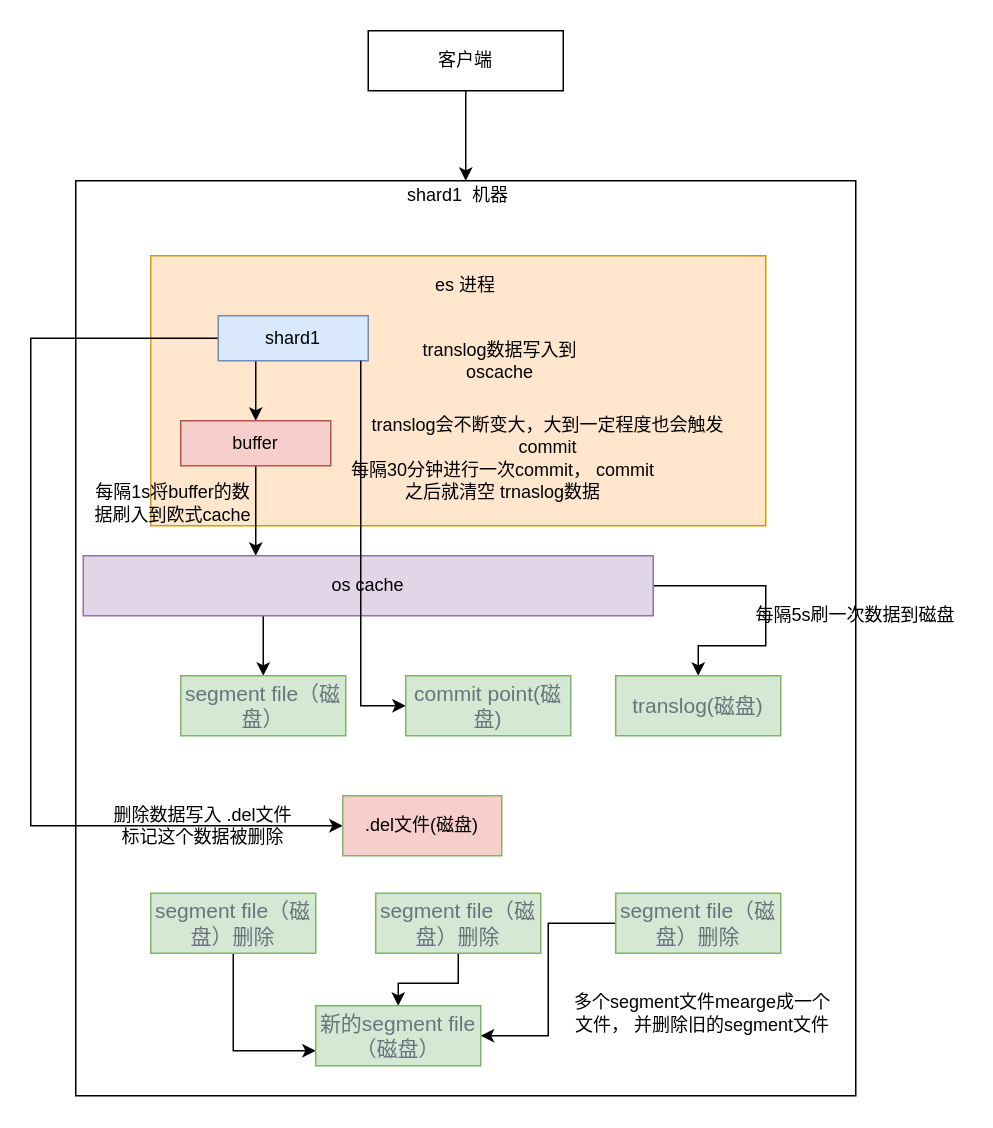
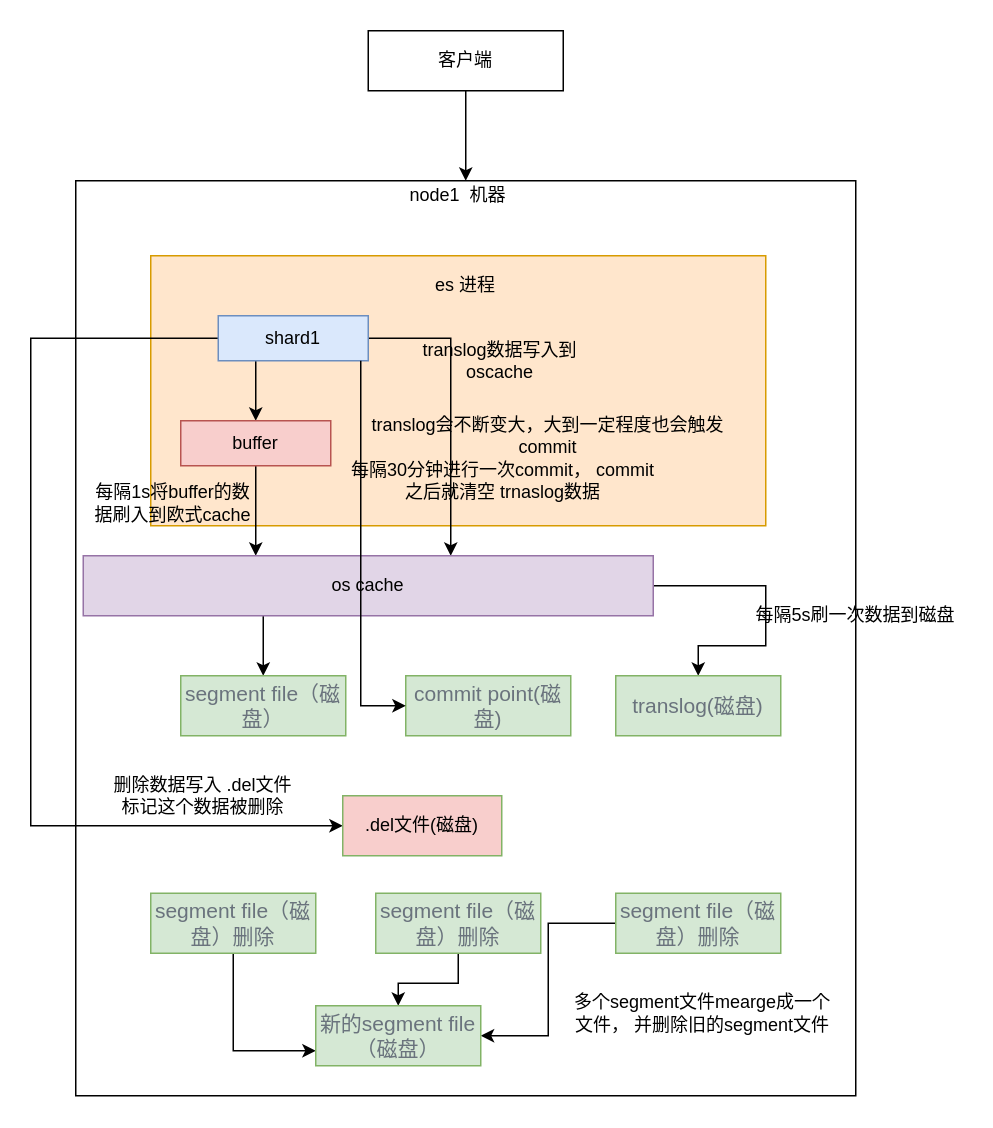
(458, 196) -> (458, 196)
none -> (451, 401)
(203, 826) -> (203, 796)
